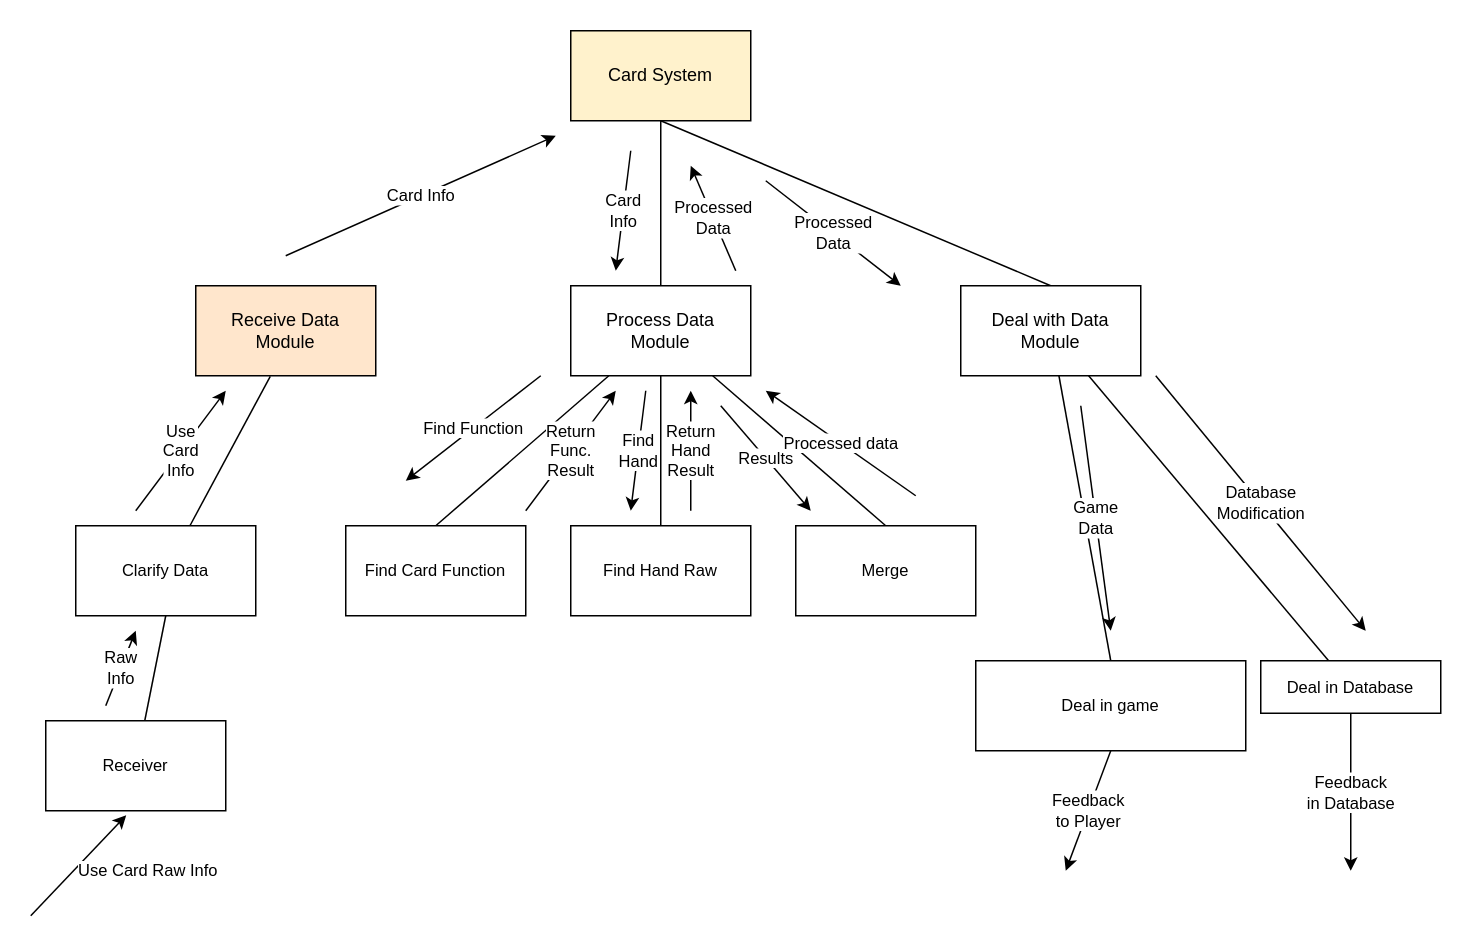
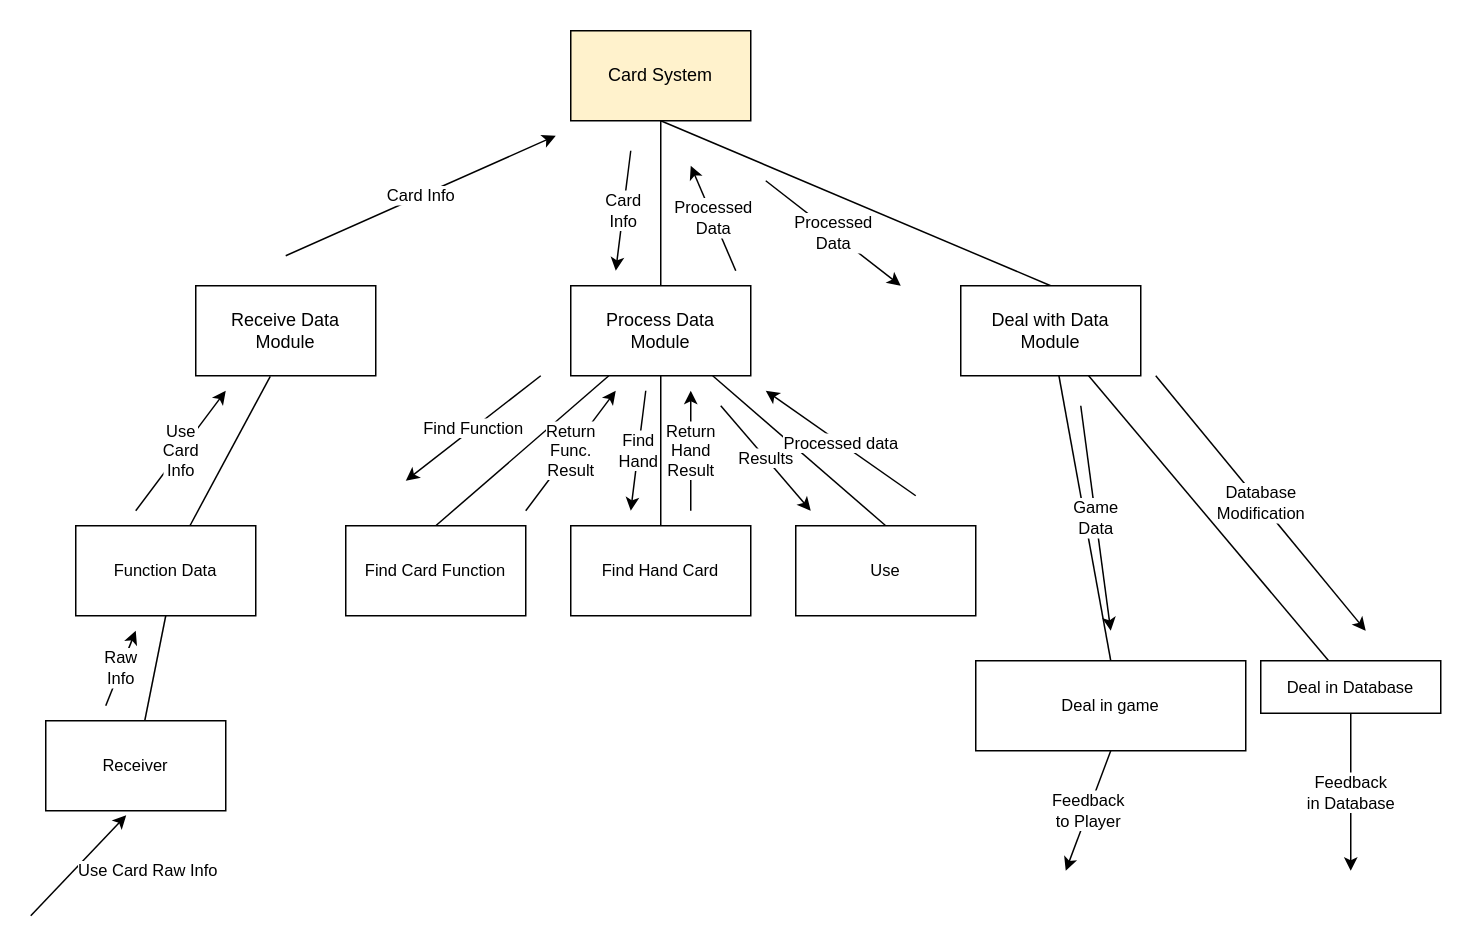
(286, 331) -> (286, 331)
(166, 571) -> (166, 571)
(661, 571) -> (661, 571)
(886, 571) -> (886, 571)
